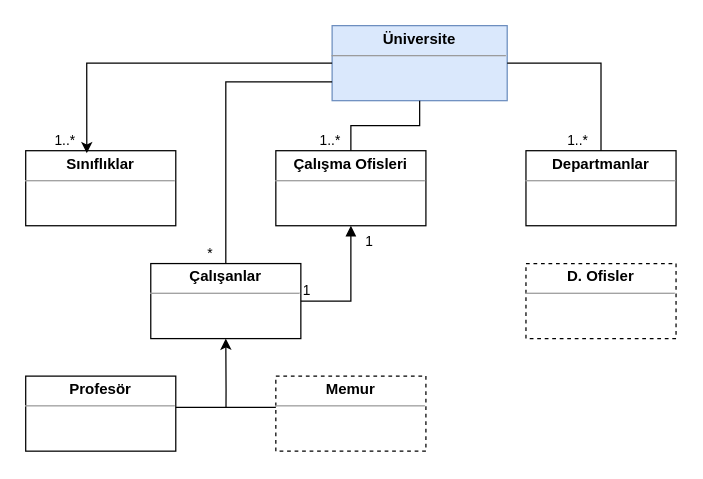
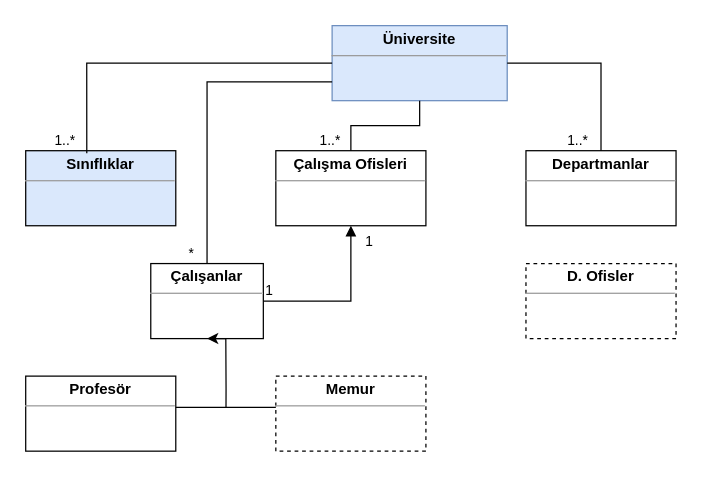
(87, 143) -> (87, 146)
(101, 188) -> (101, 188)
(226, 301) -> (207, 301)
